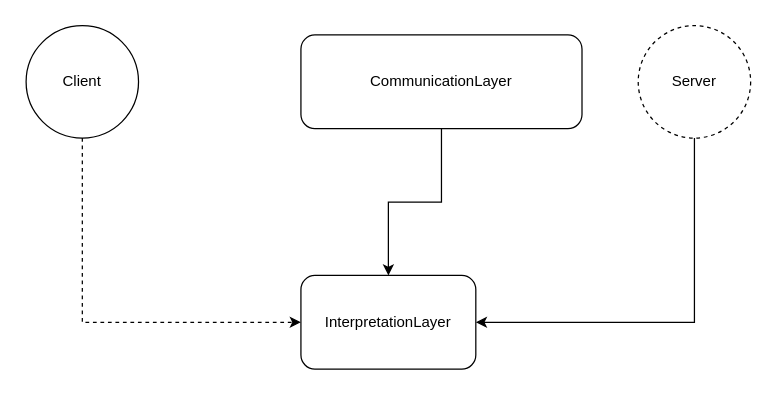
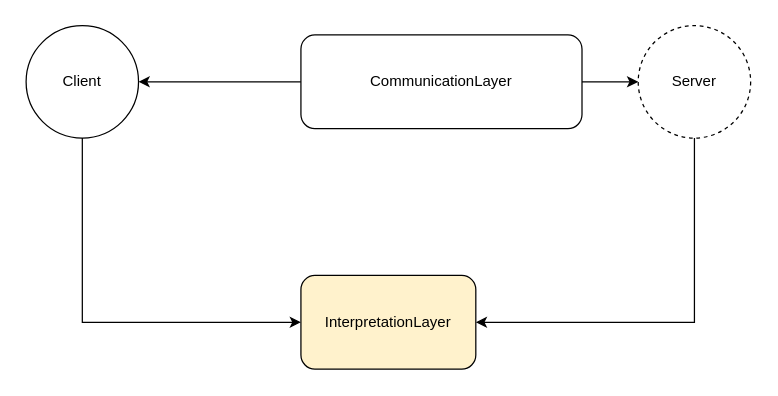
none -> (606, 82)
(419, 202) -> (223, 82)
(94, 323) -> (94, 323)
(388, 323) -> (388, 323)
